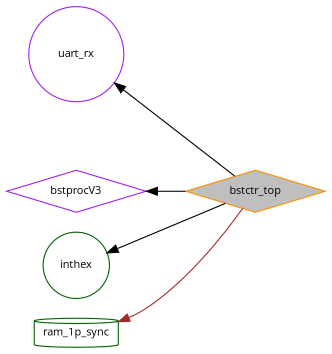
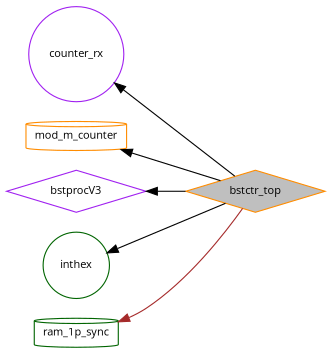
(76, 54) -> (76, 54)
none -> (76, 136)
